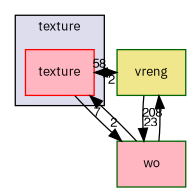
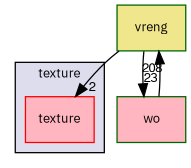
(99, 73) -> none
(93, 114) -> none
(118, 123) -> none
